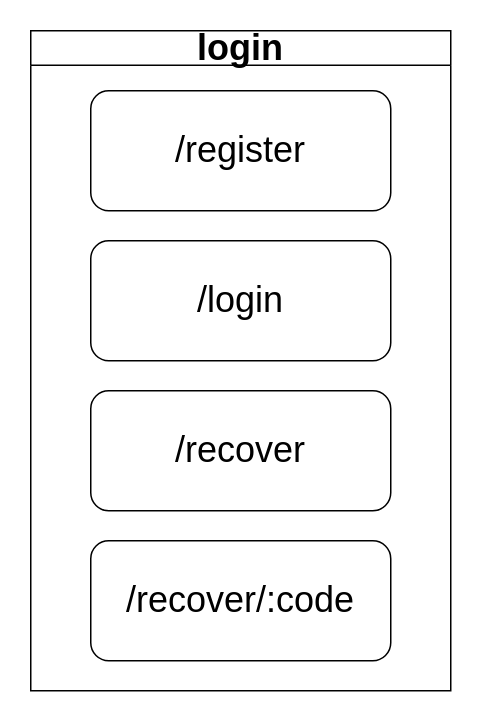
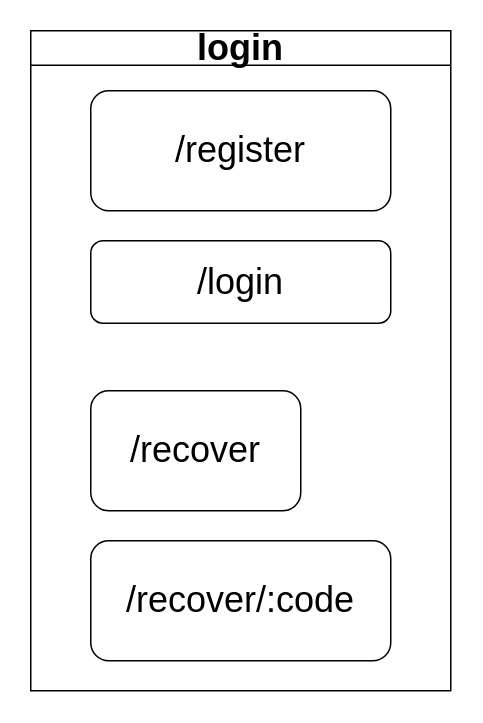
(241, 301) -> (241, 282)
(241, 451) -> (196, 451)
